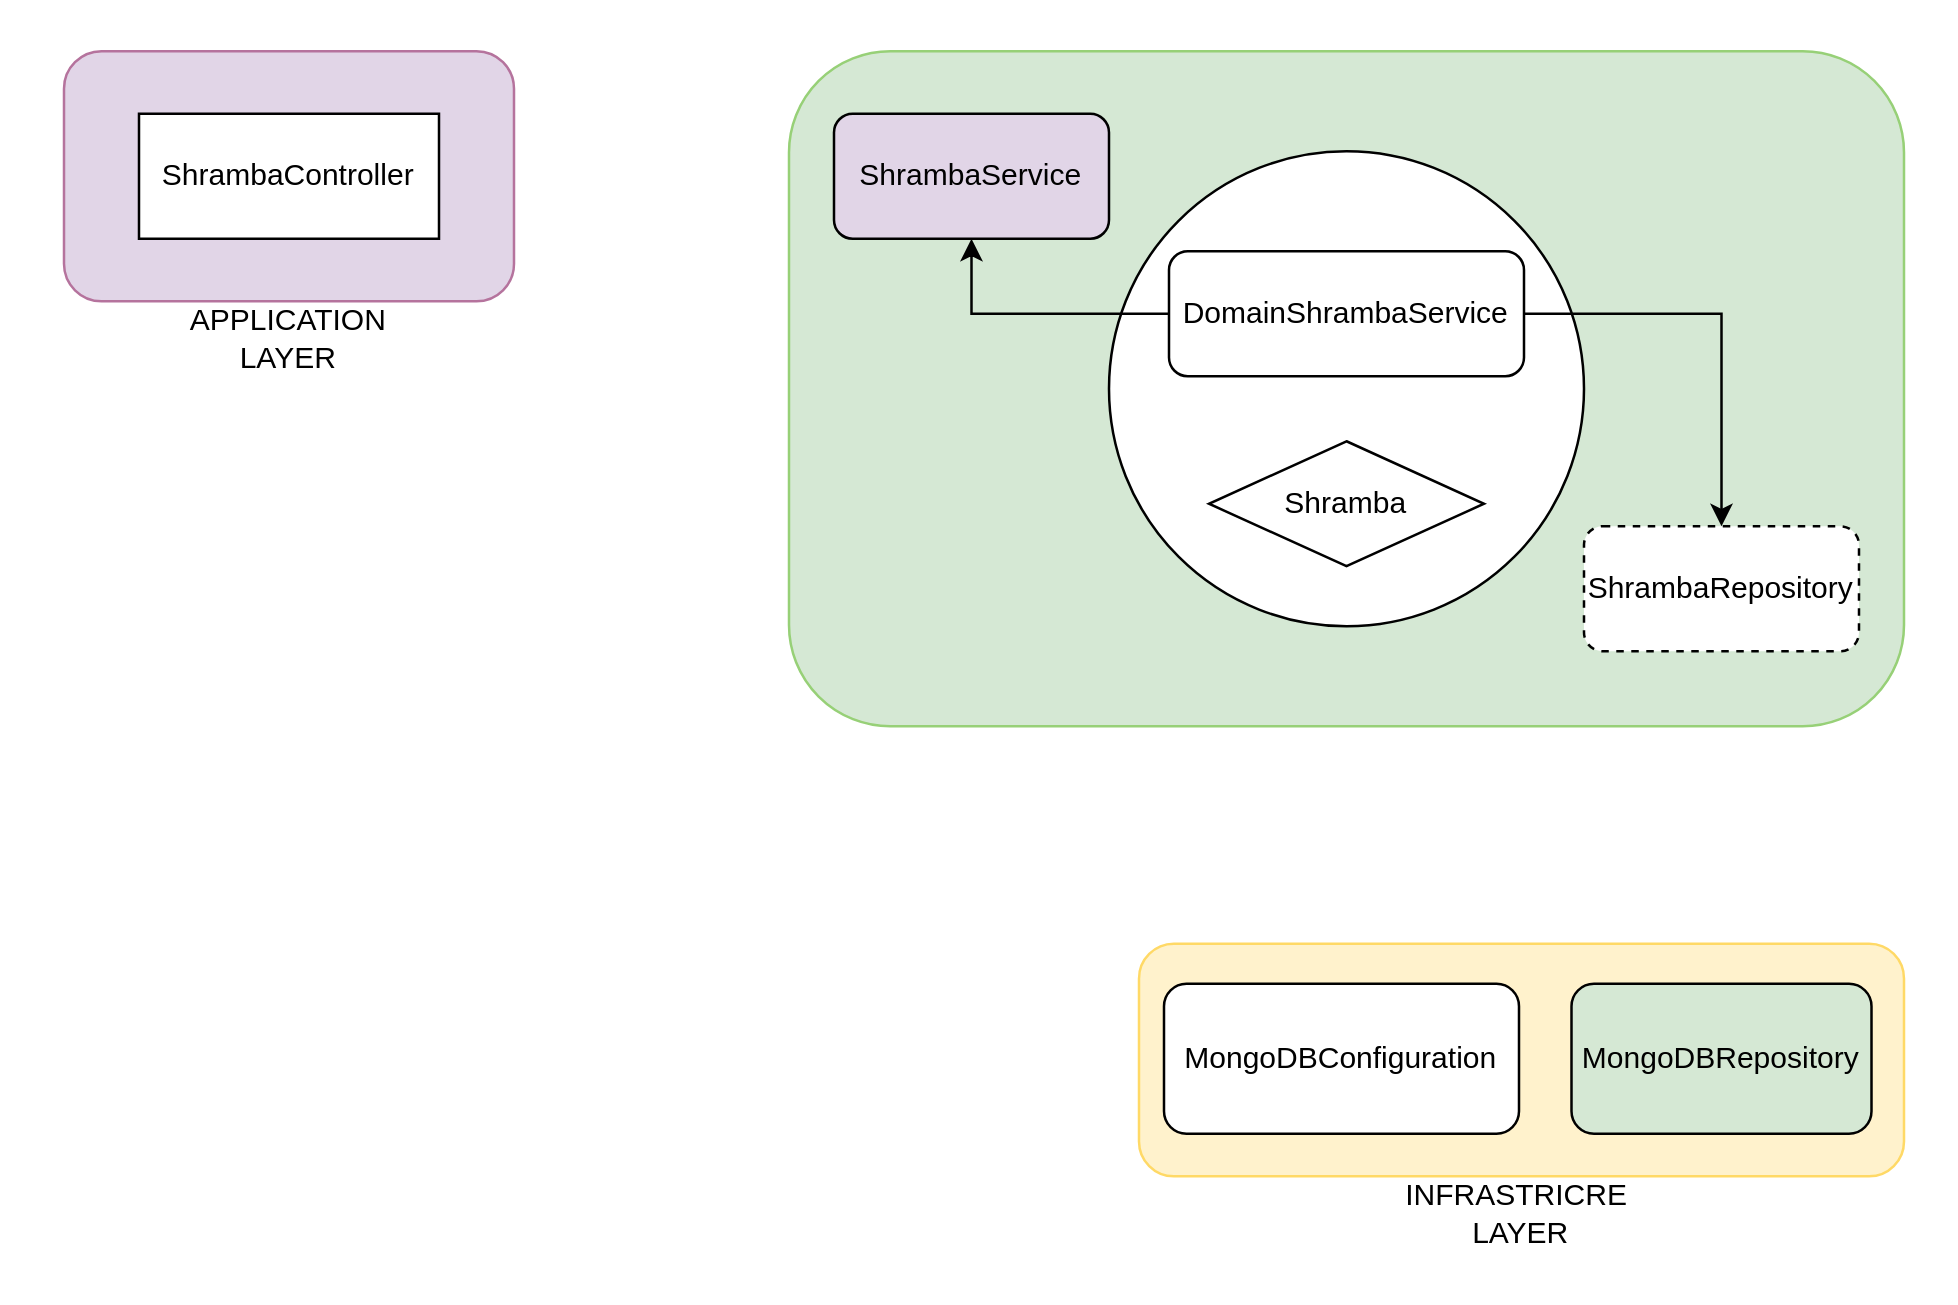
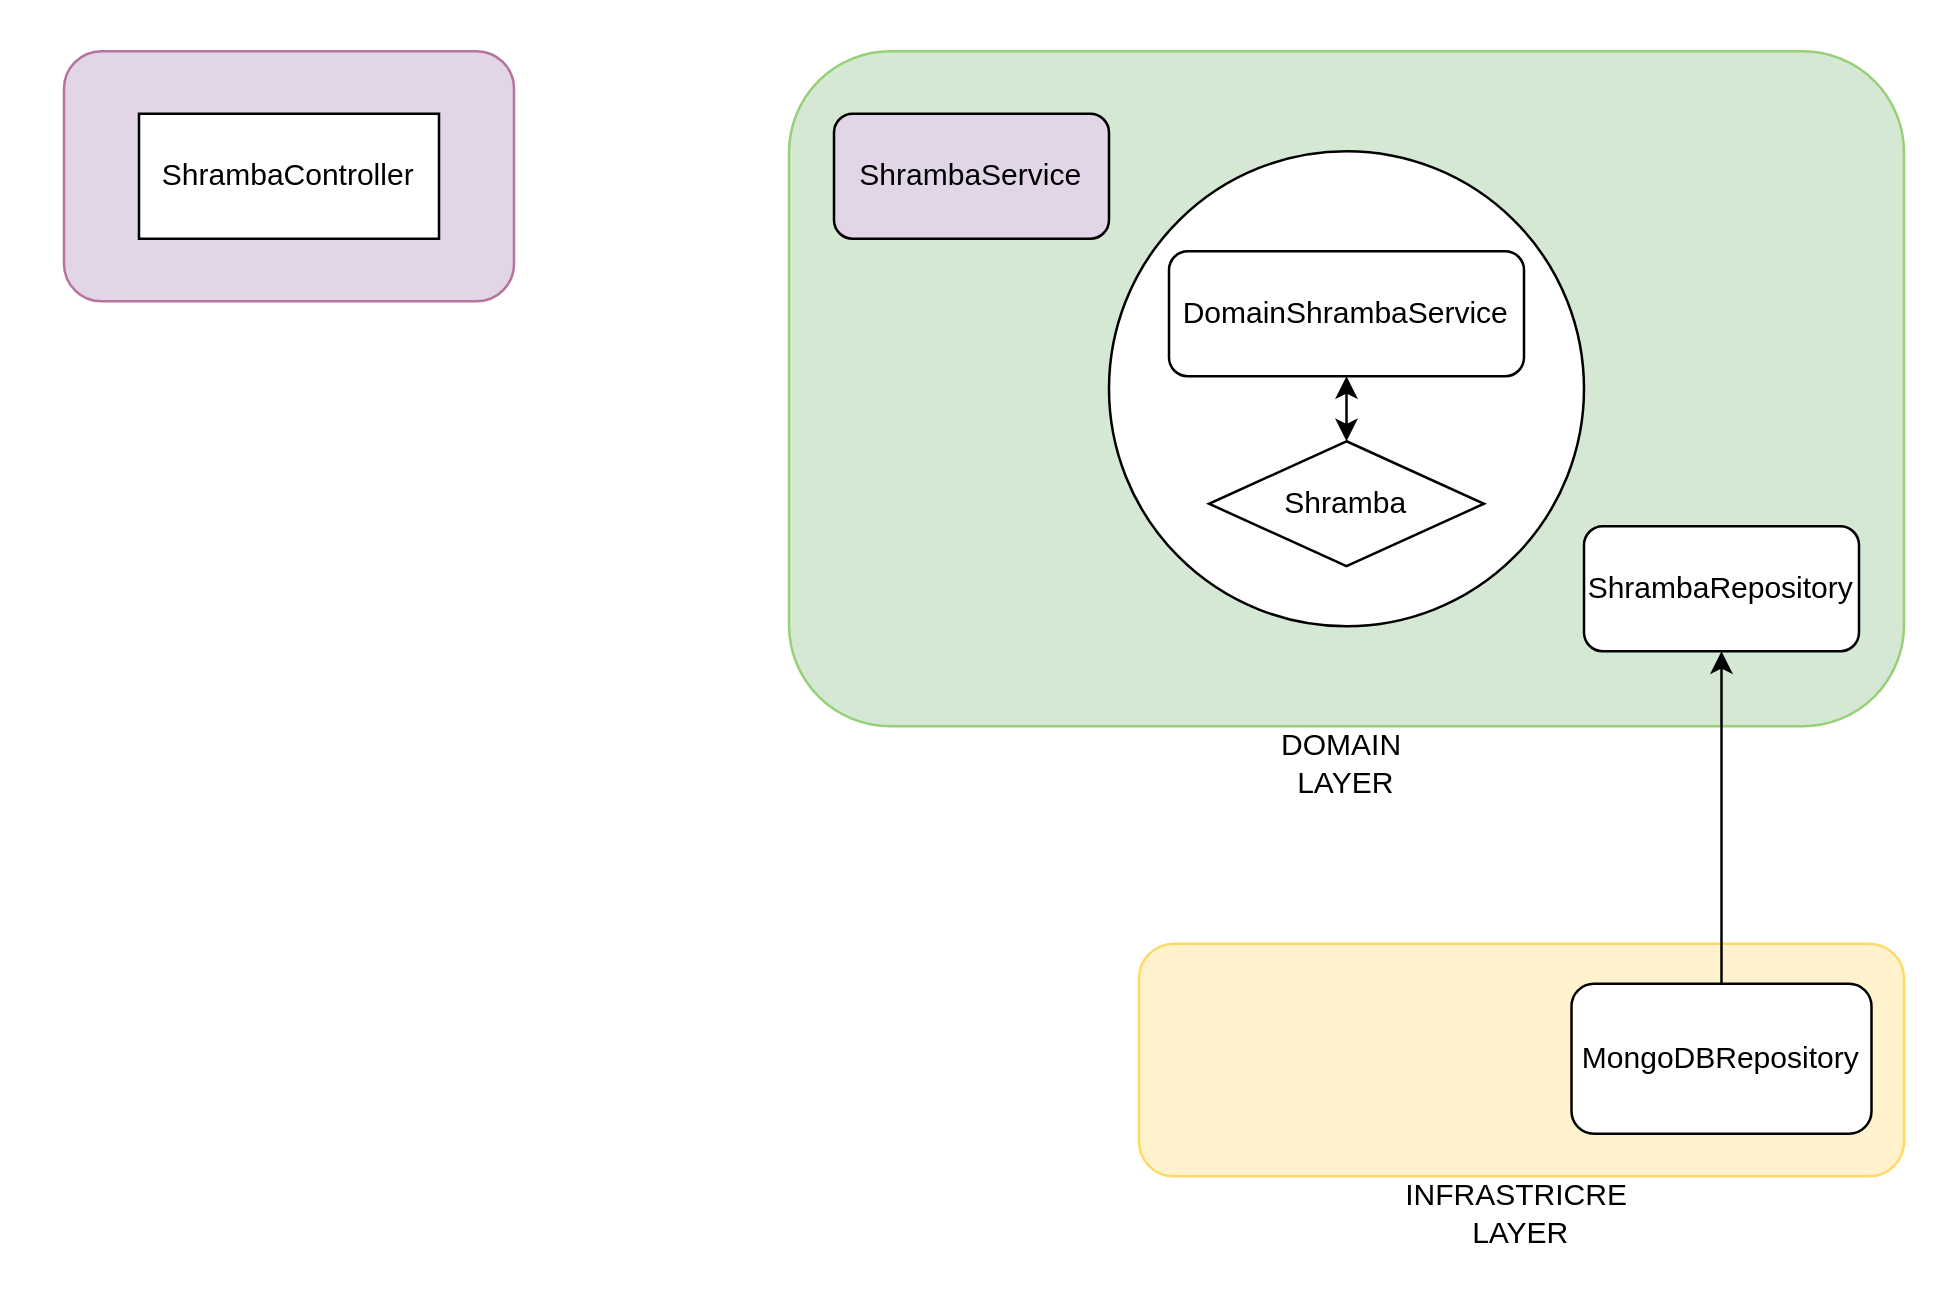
(1040, 314) -> none
(1720, 314) -> none
(289, 339) -> none
none -> (1346, 409)
(1721, 589) -> (1721, 589)
none -> (1346, 764)
none -> (1721, 825)
(1341, 1059) -> none
(1721, 1059) -> (1721, 1059)
